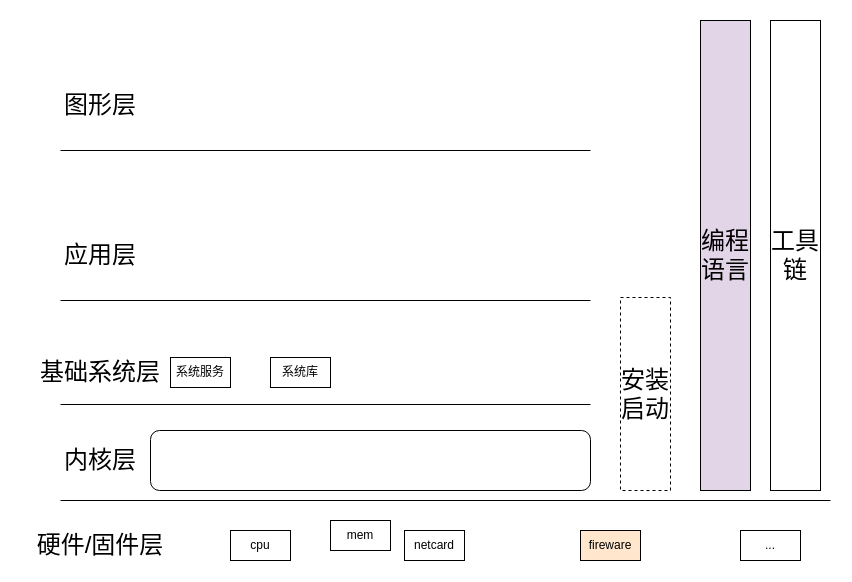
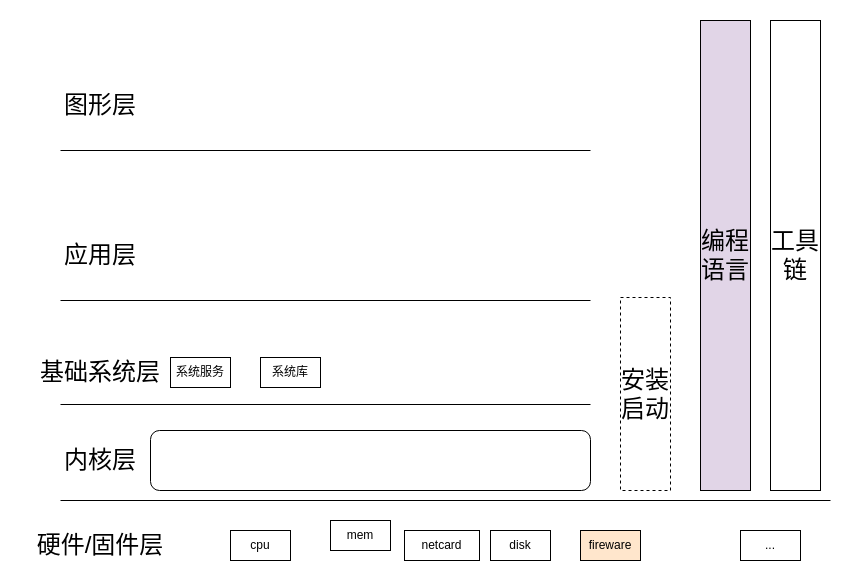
(301, 373) -> (291, 373)
(435, 546) -> (442, 546)
none -> (521, 546)
